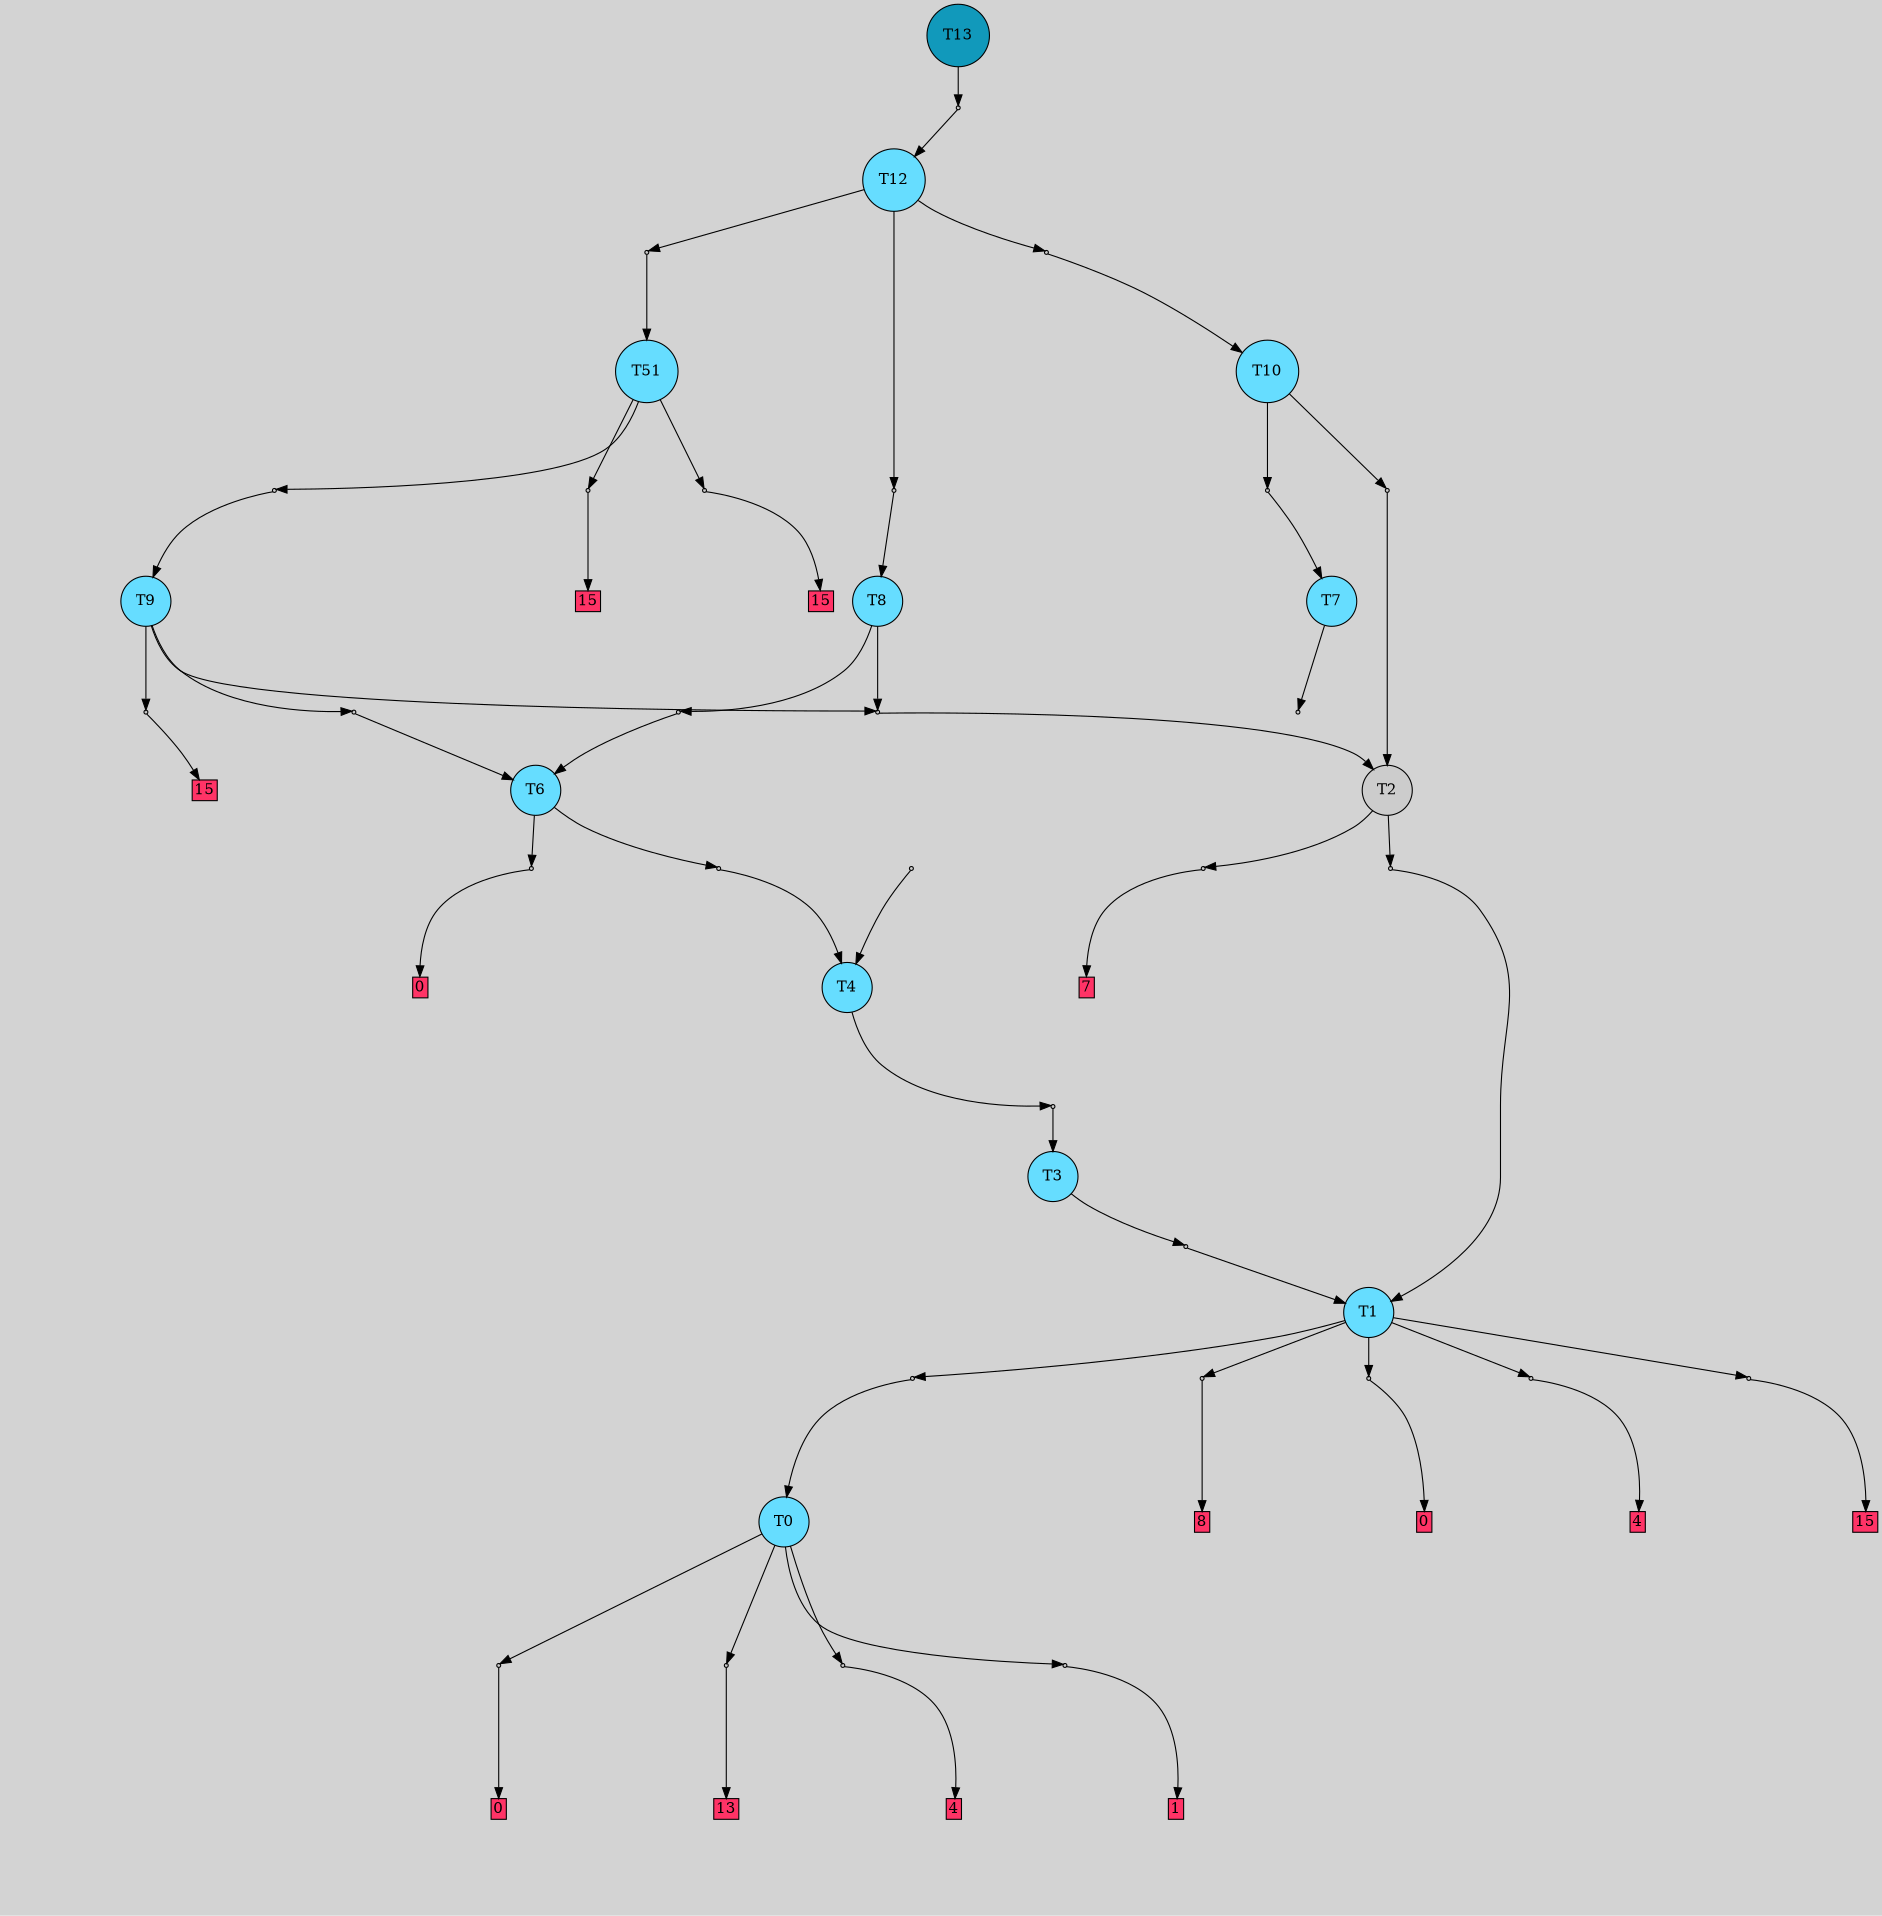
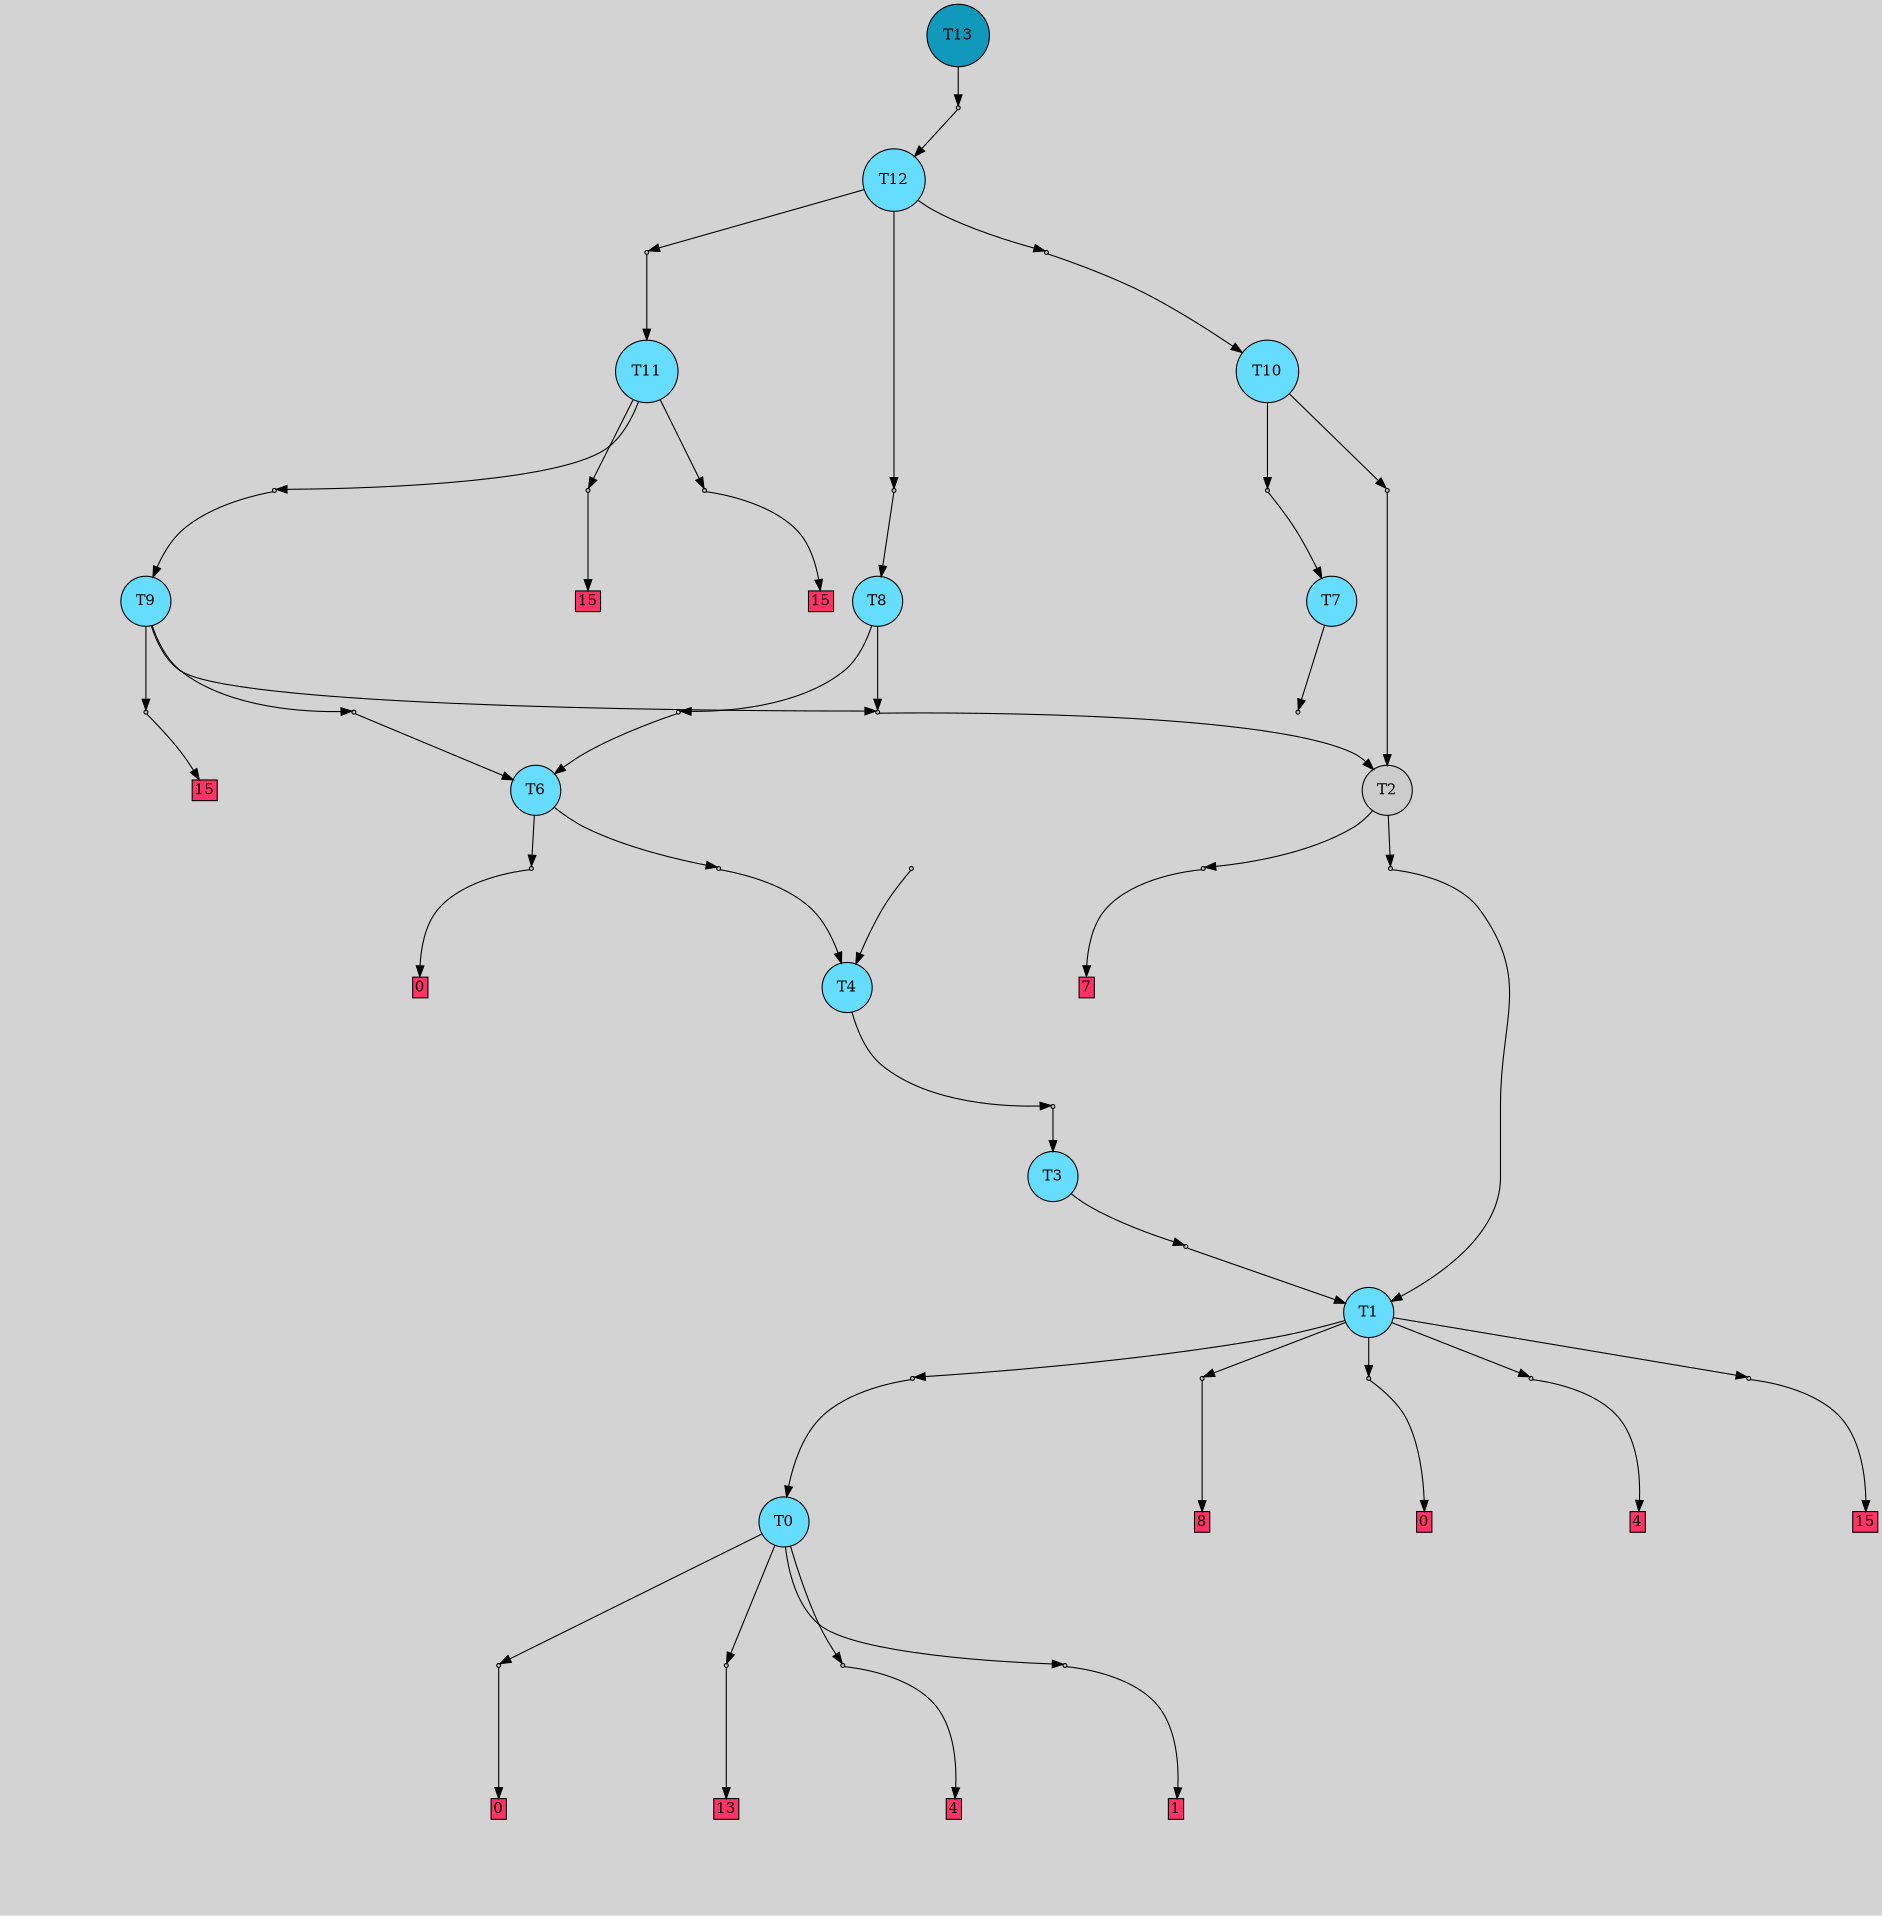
(647, 371) -> (647, 371)
